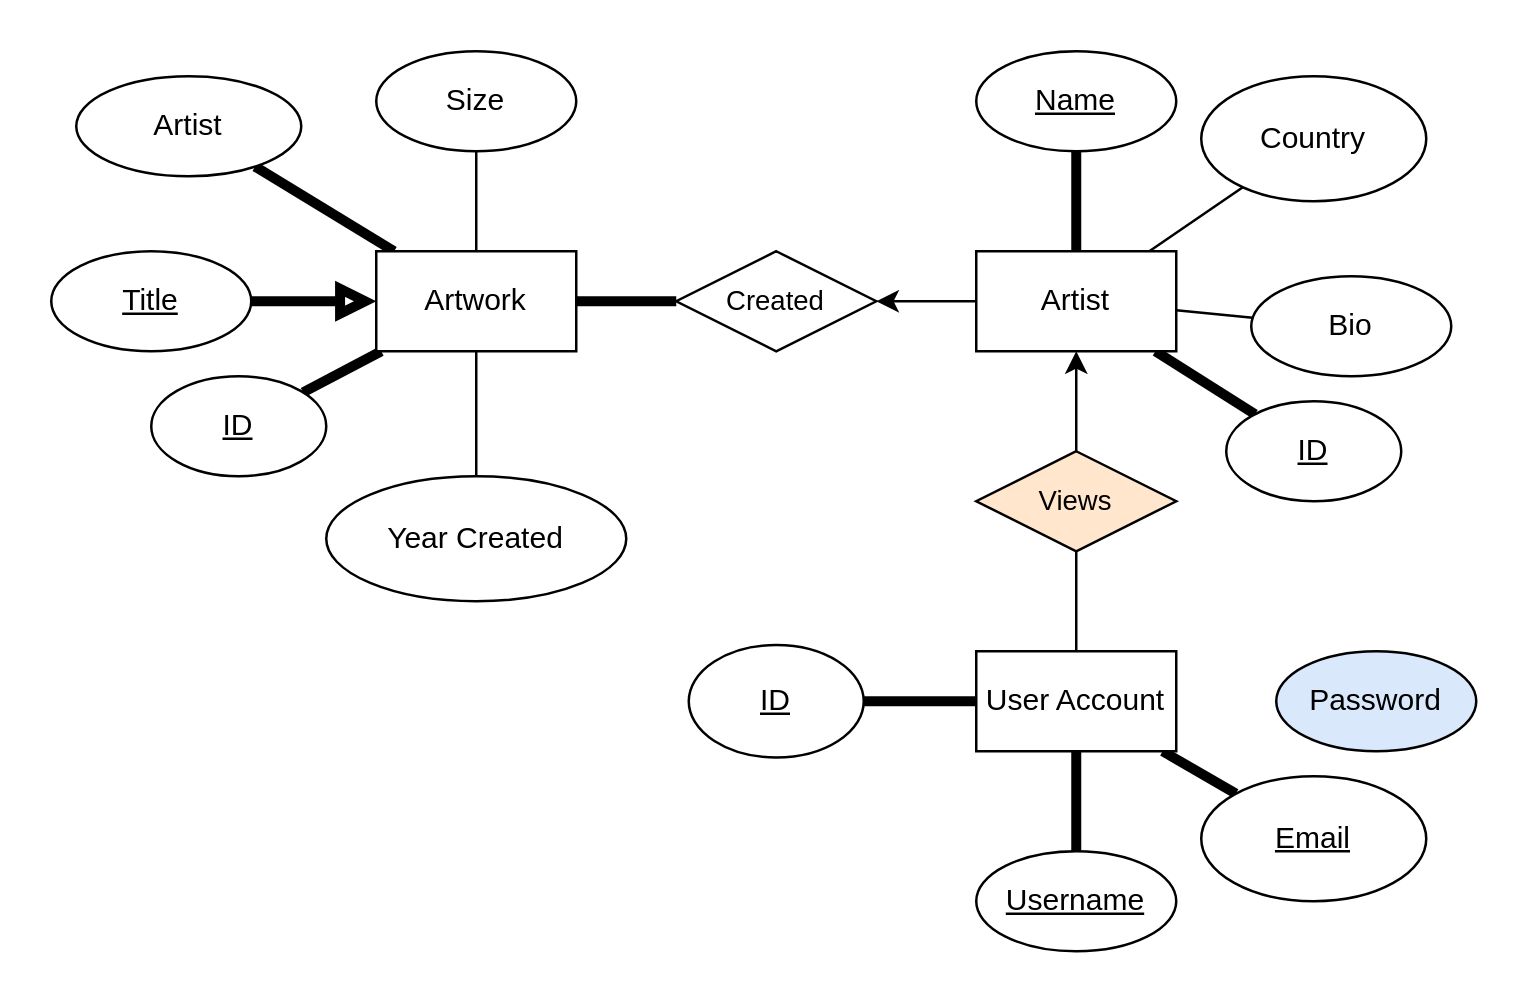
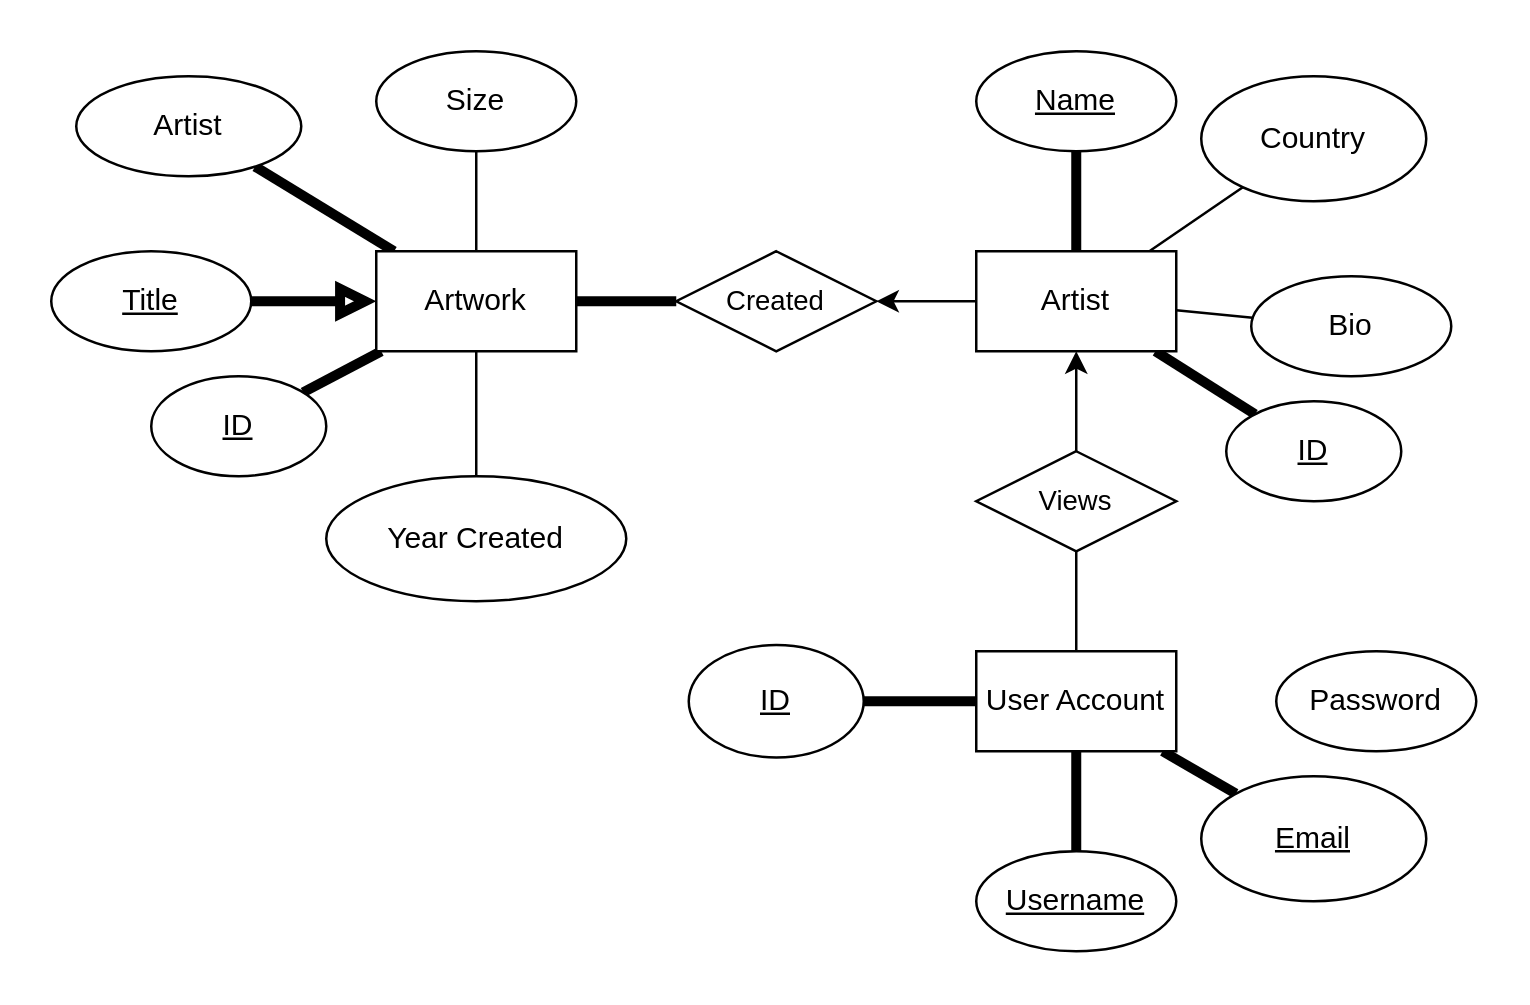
(1076, 501) -> (1076, 501)
(1376, 701) -> (1376, 701)
